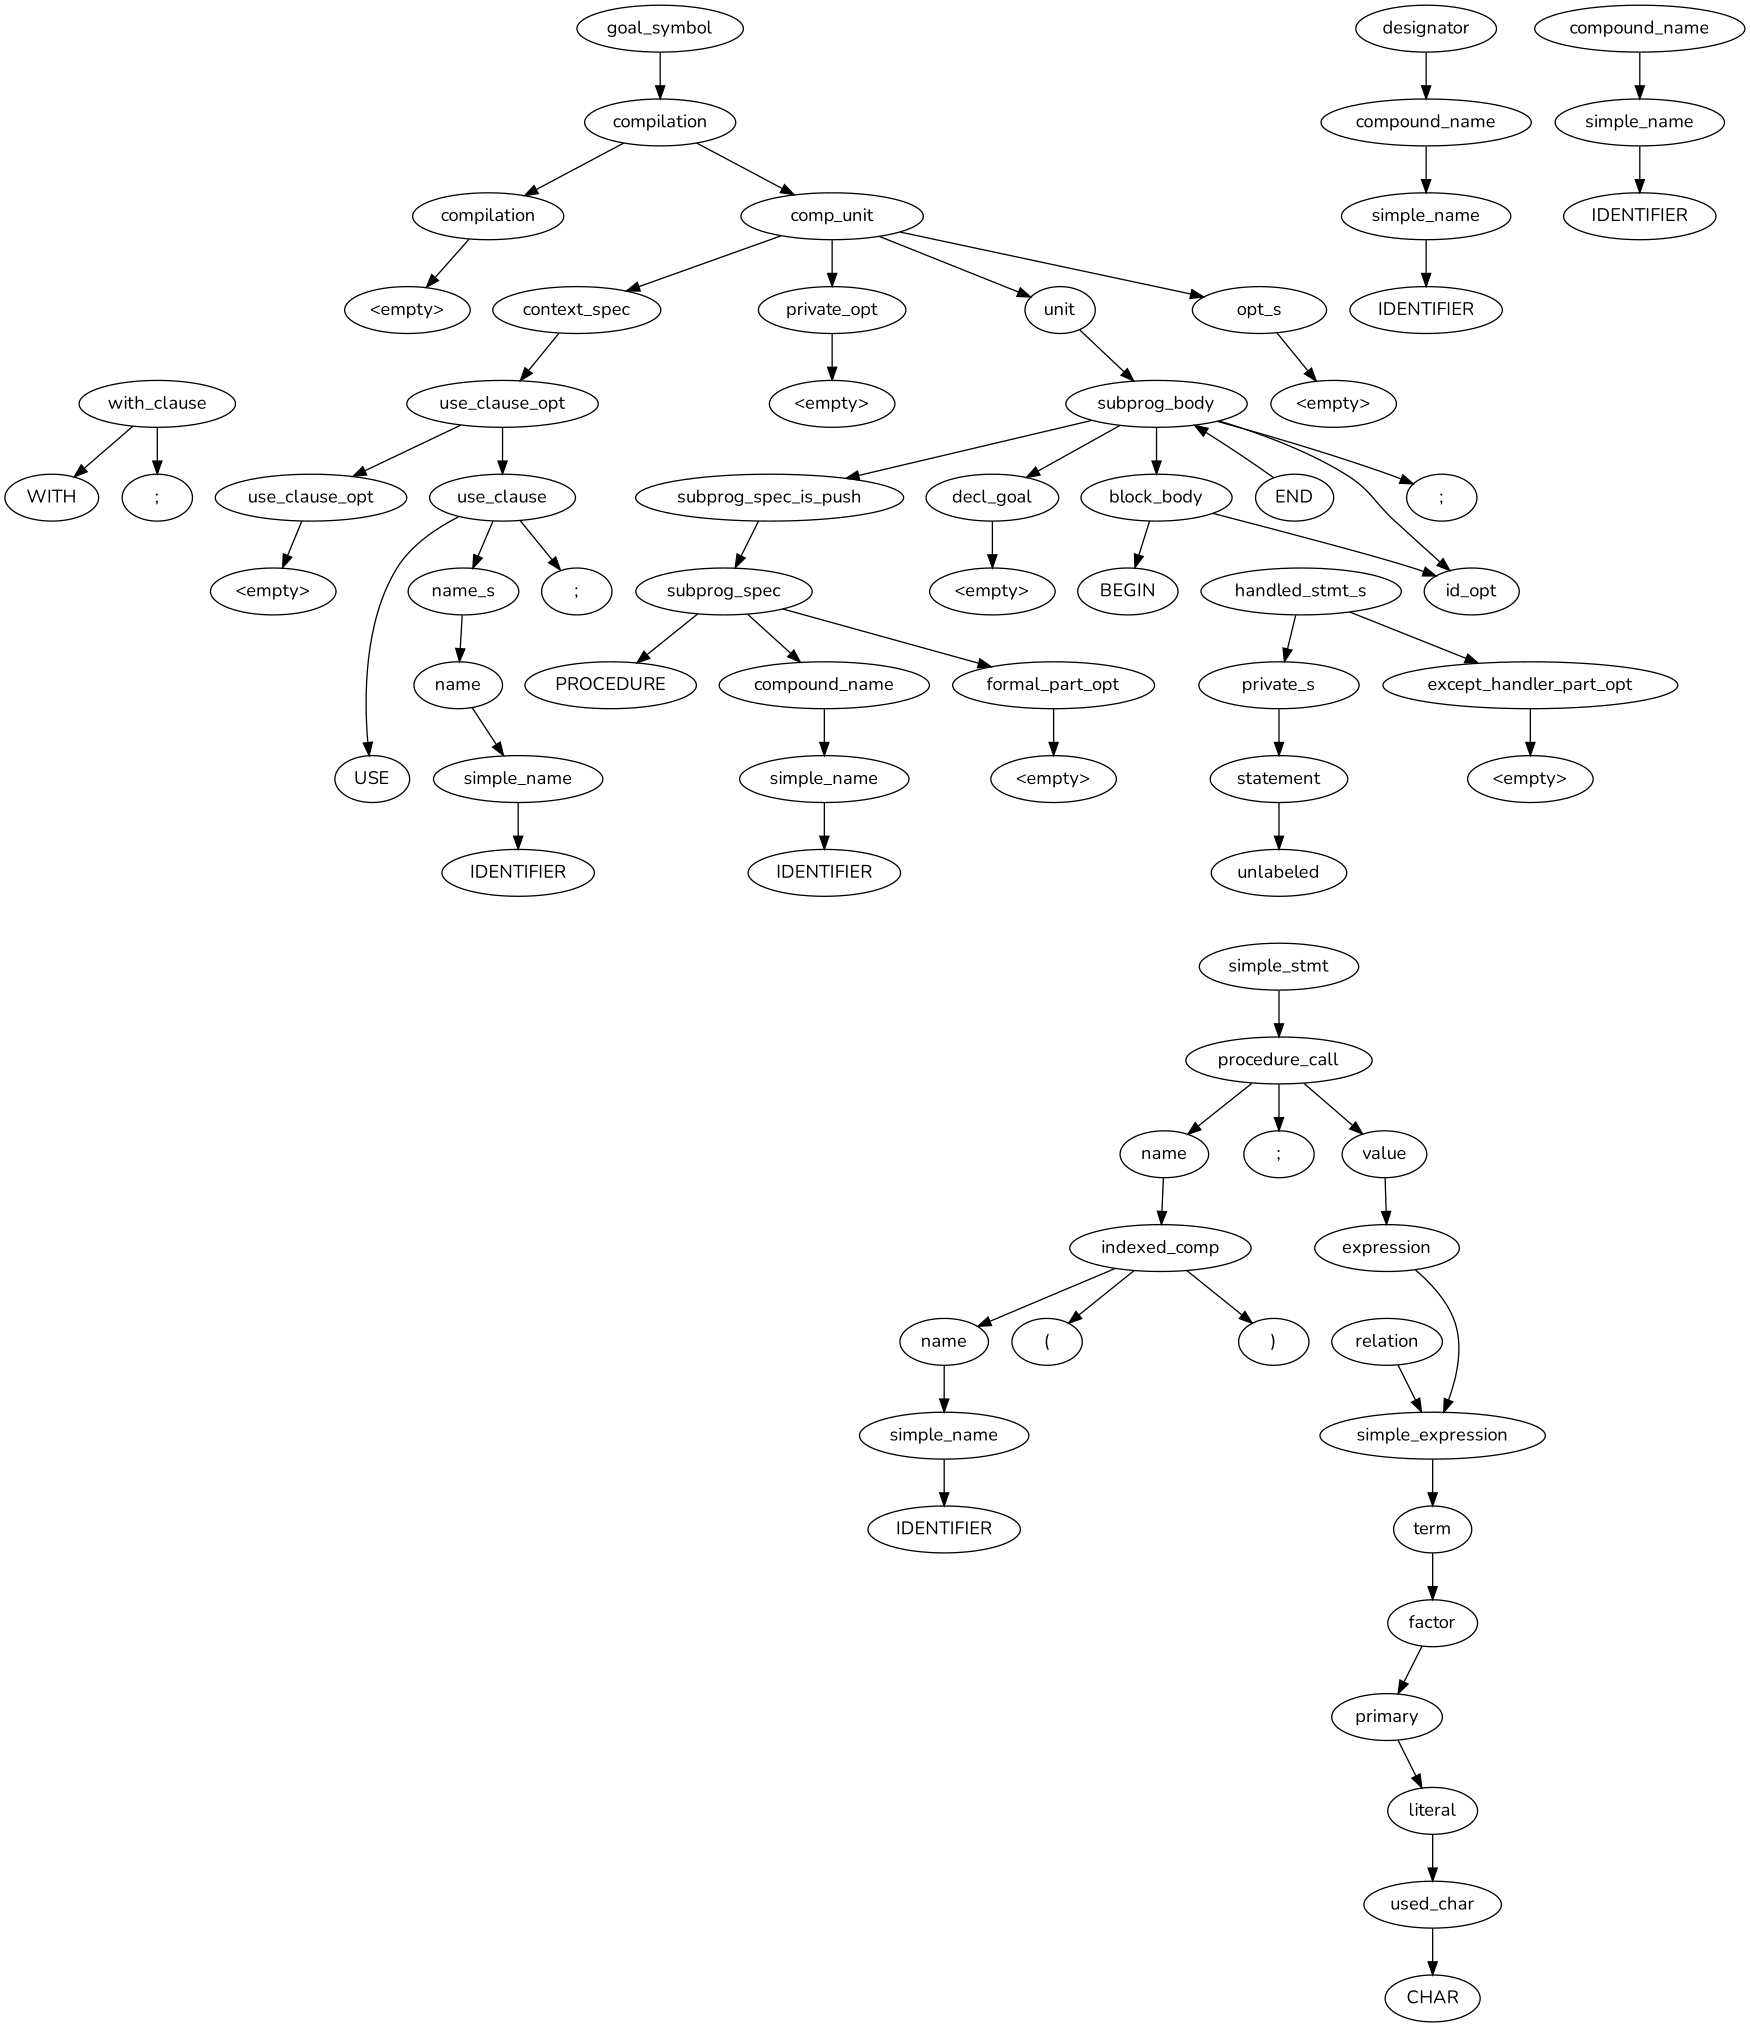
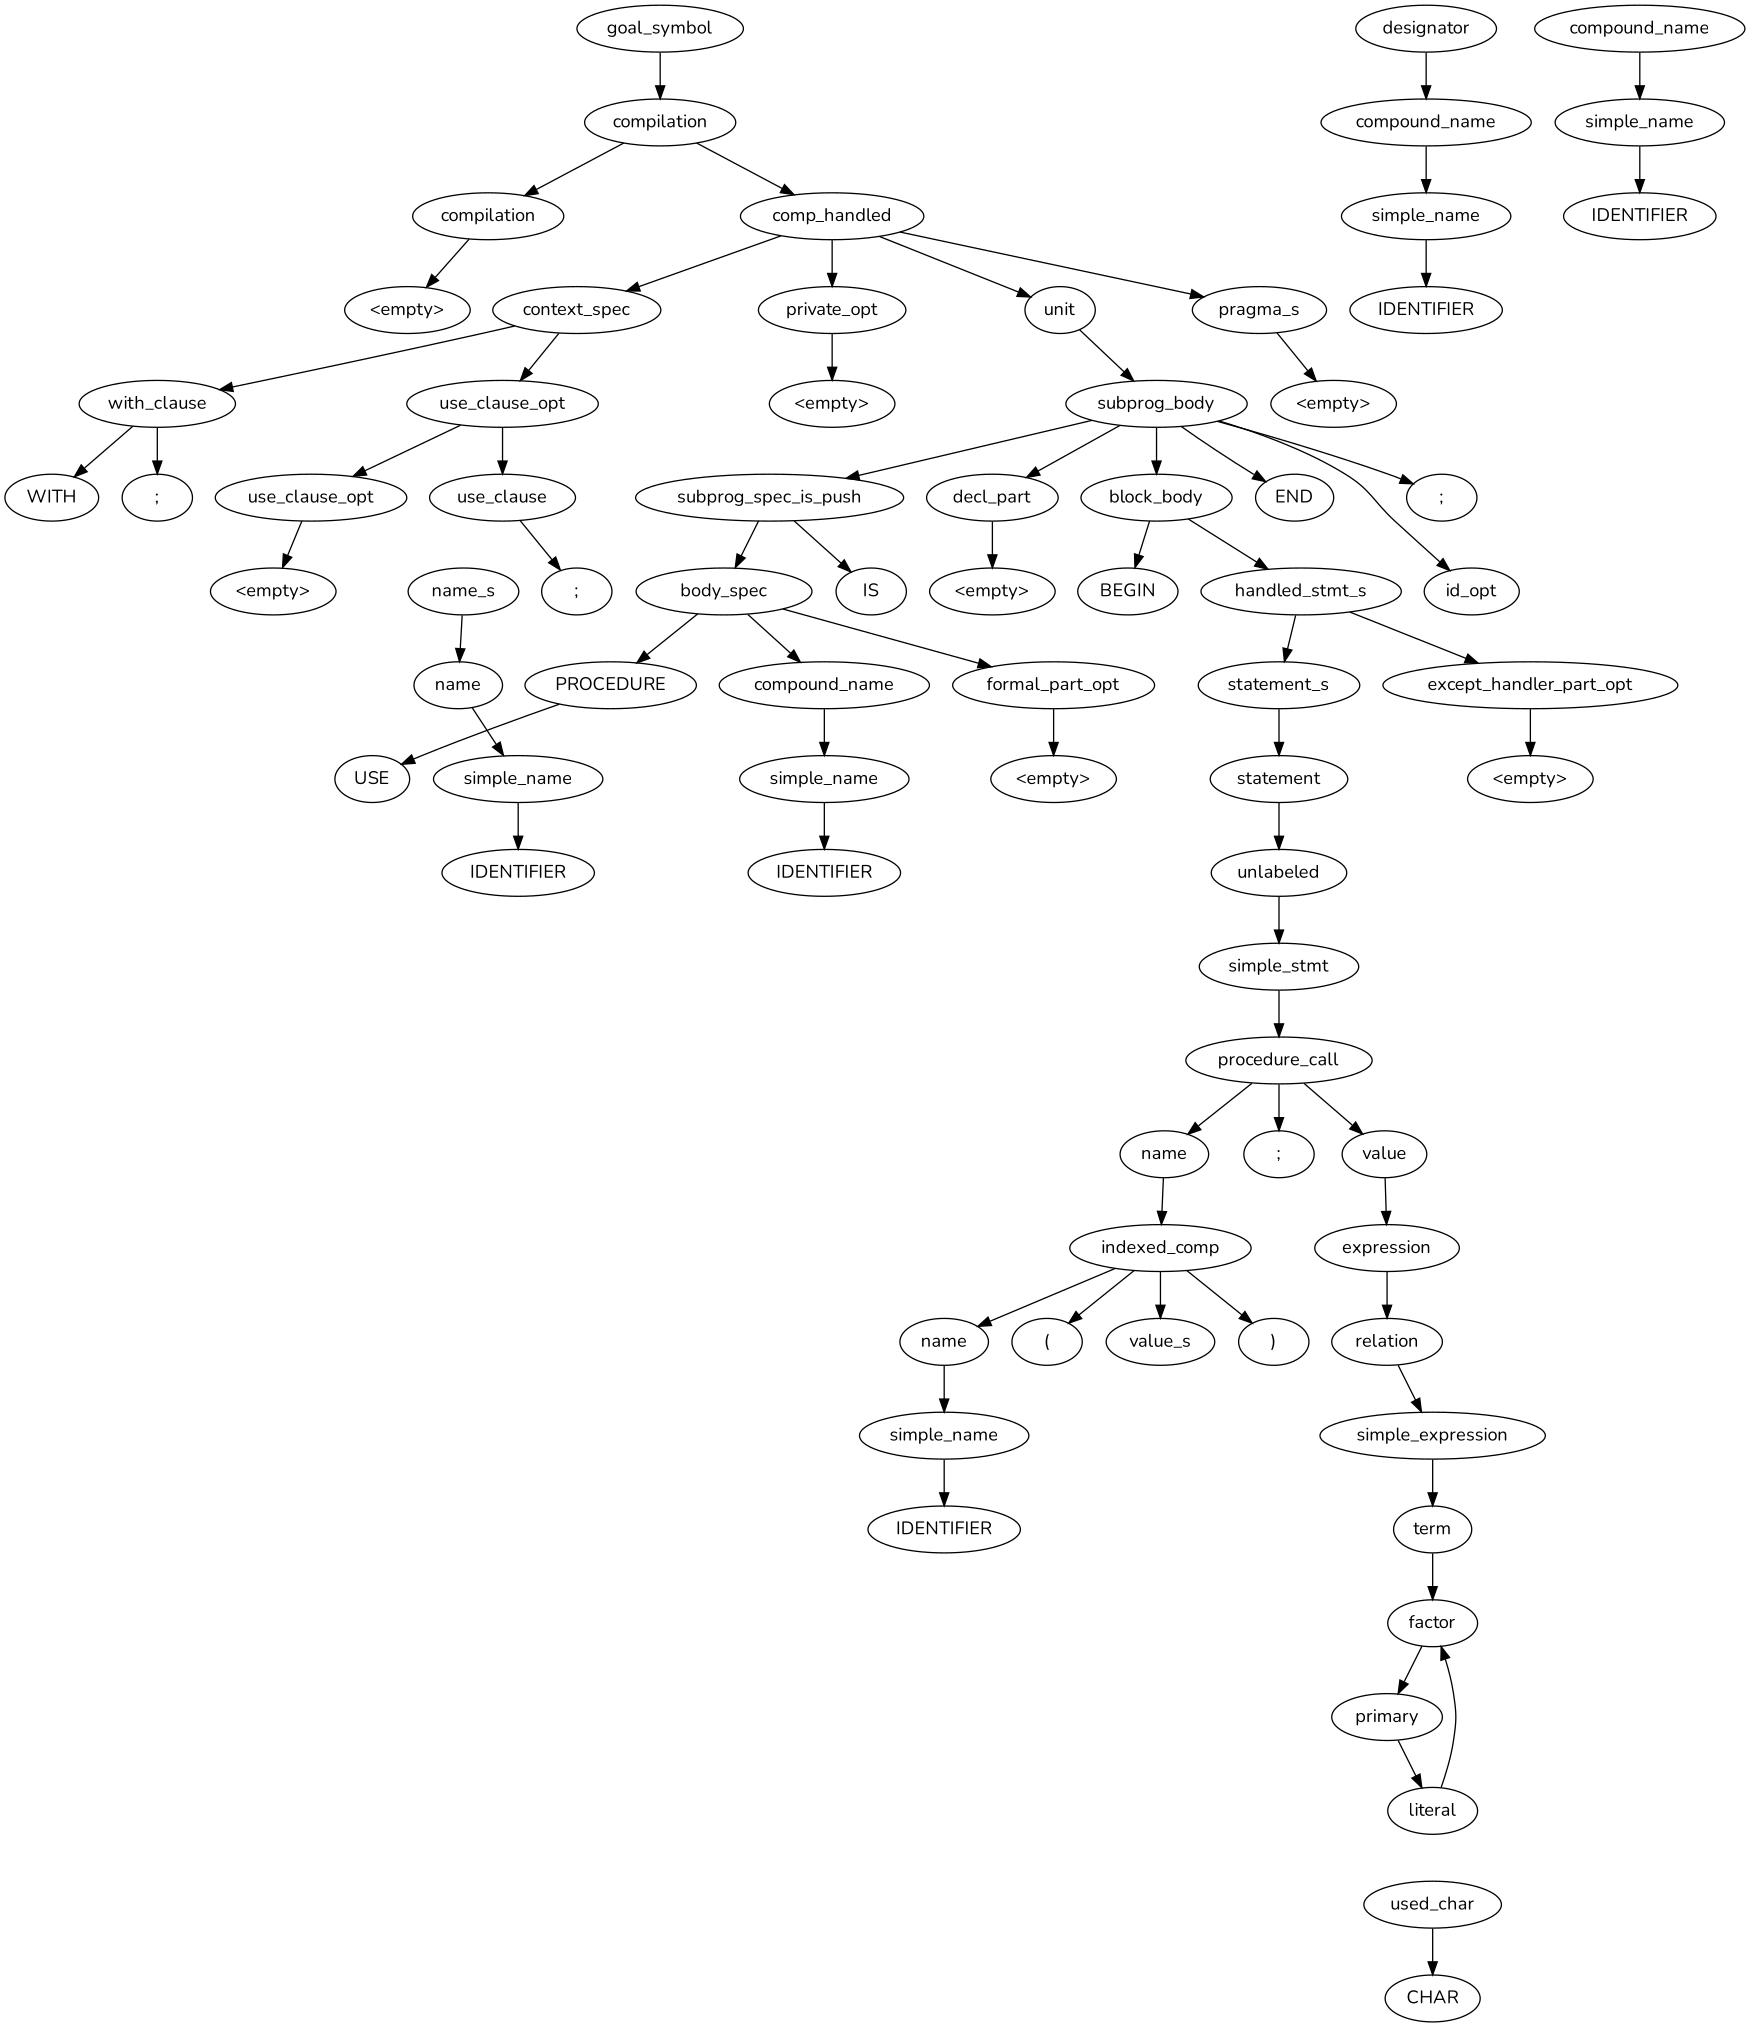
(832, 216) -> (832, 216)
(1259, 310) -> (1259, 310)
none -> (374, 357)
(1240, 455) -> (1217, 451)
(992, 498) -> (992, 498)
(486, 539) -> none
(1319, 541) -> (1223, 541)
(724, 591) -> (724, 591)
none -> (871, 591)
(378, 613) -> (479, 733)
(1279, 685) -> (1279, 685)
none -> (1279, 913)
(1457, 1329) -> (1387, 1289)
none -> (1160, 1342)
(1433, 1851) -> (1456, 1724)
